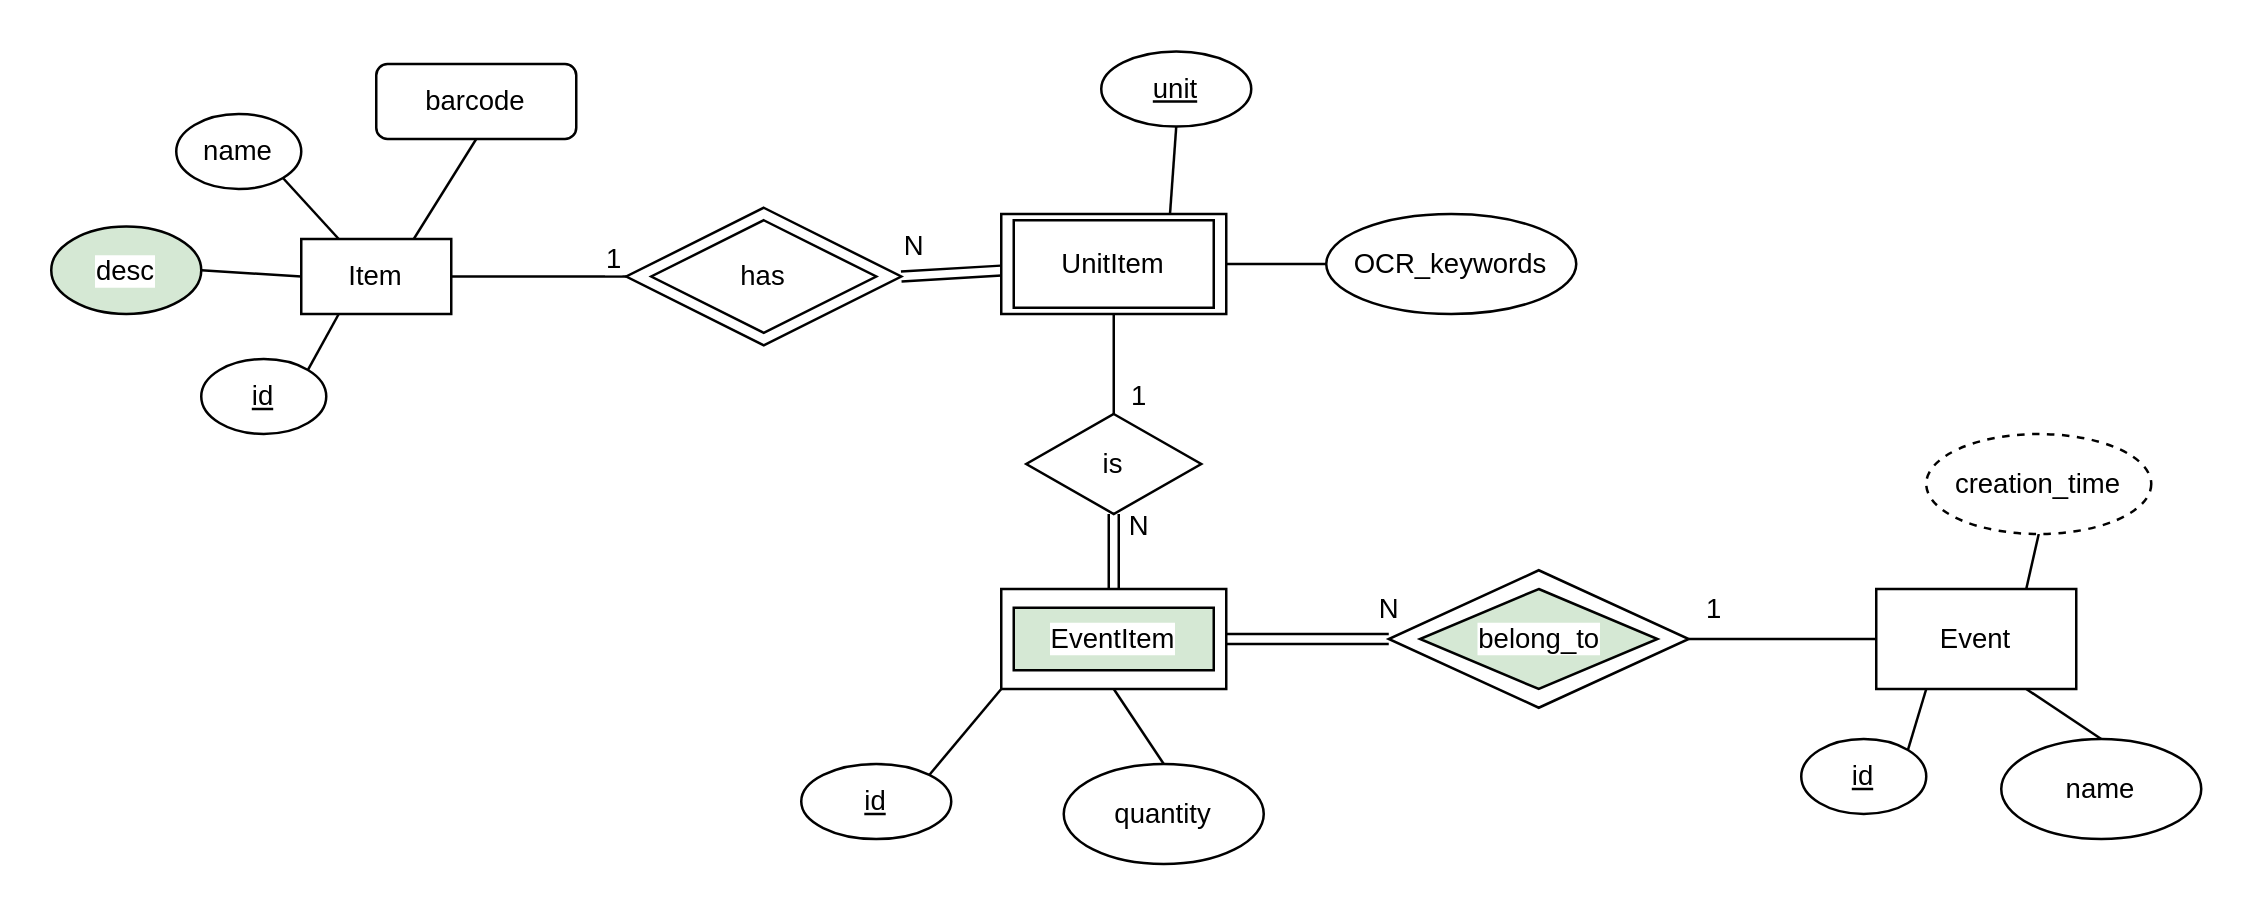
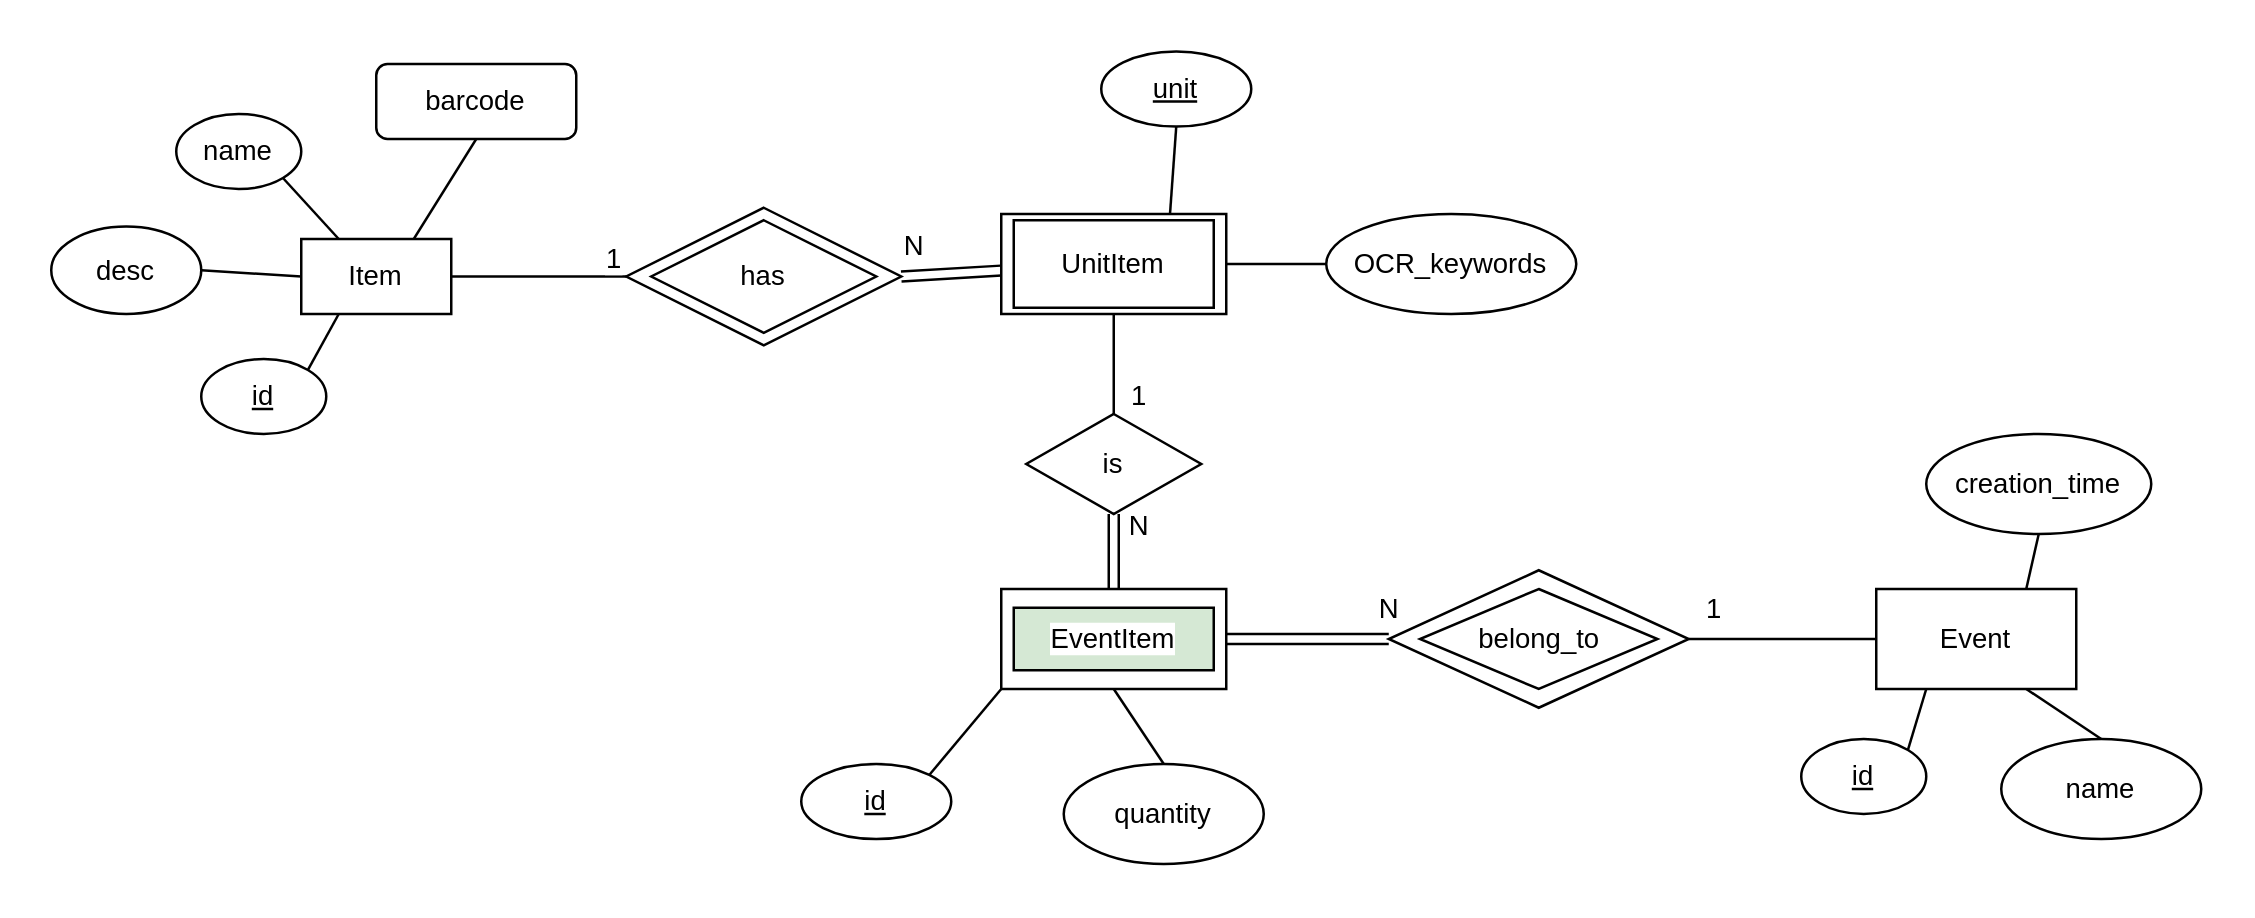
(126, 270) -> (126, 270)
(2039, 484) -> (2039, 484)
(1539, 639) -> (1539, 639)
